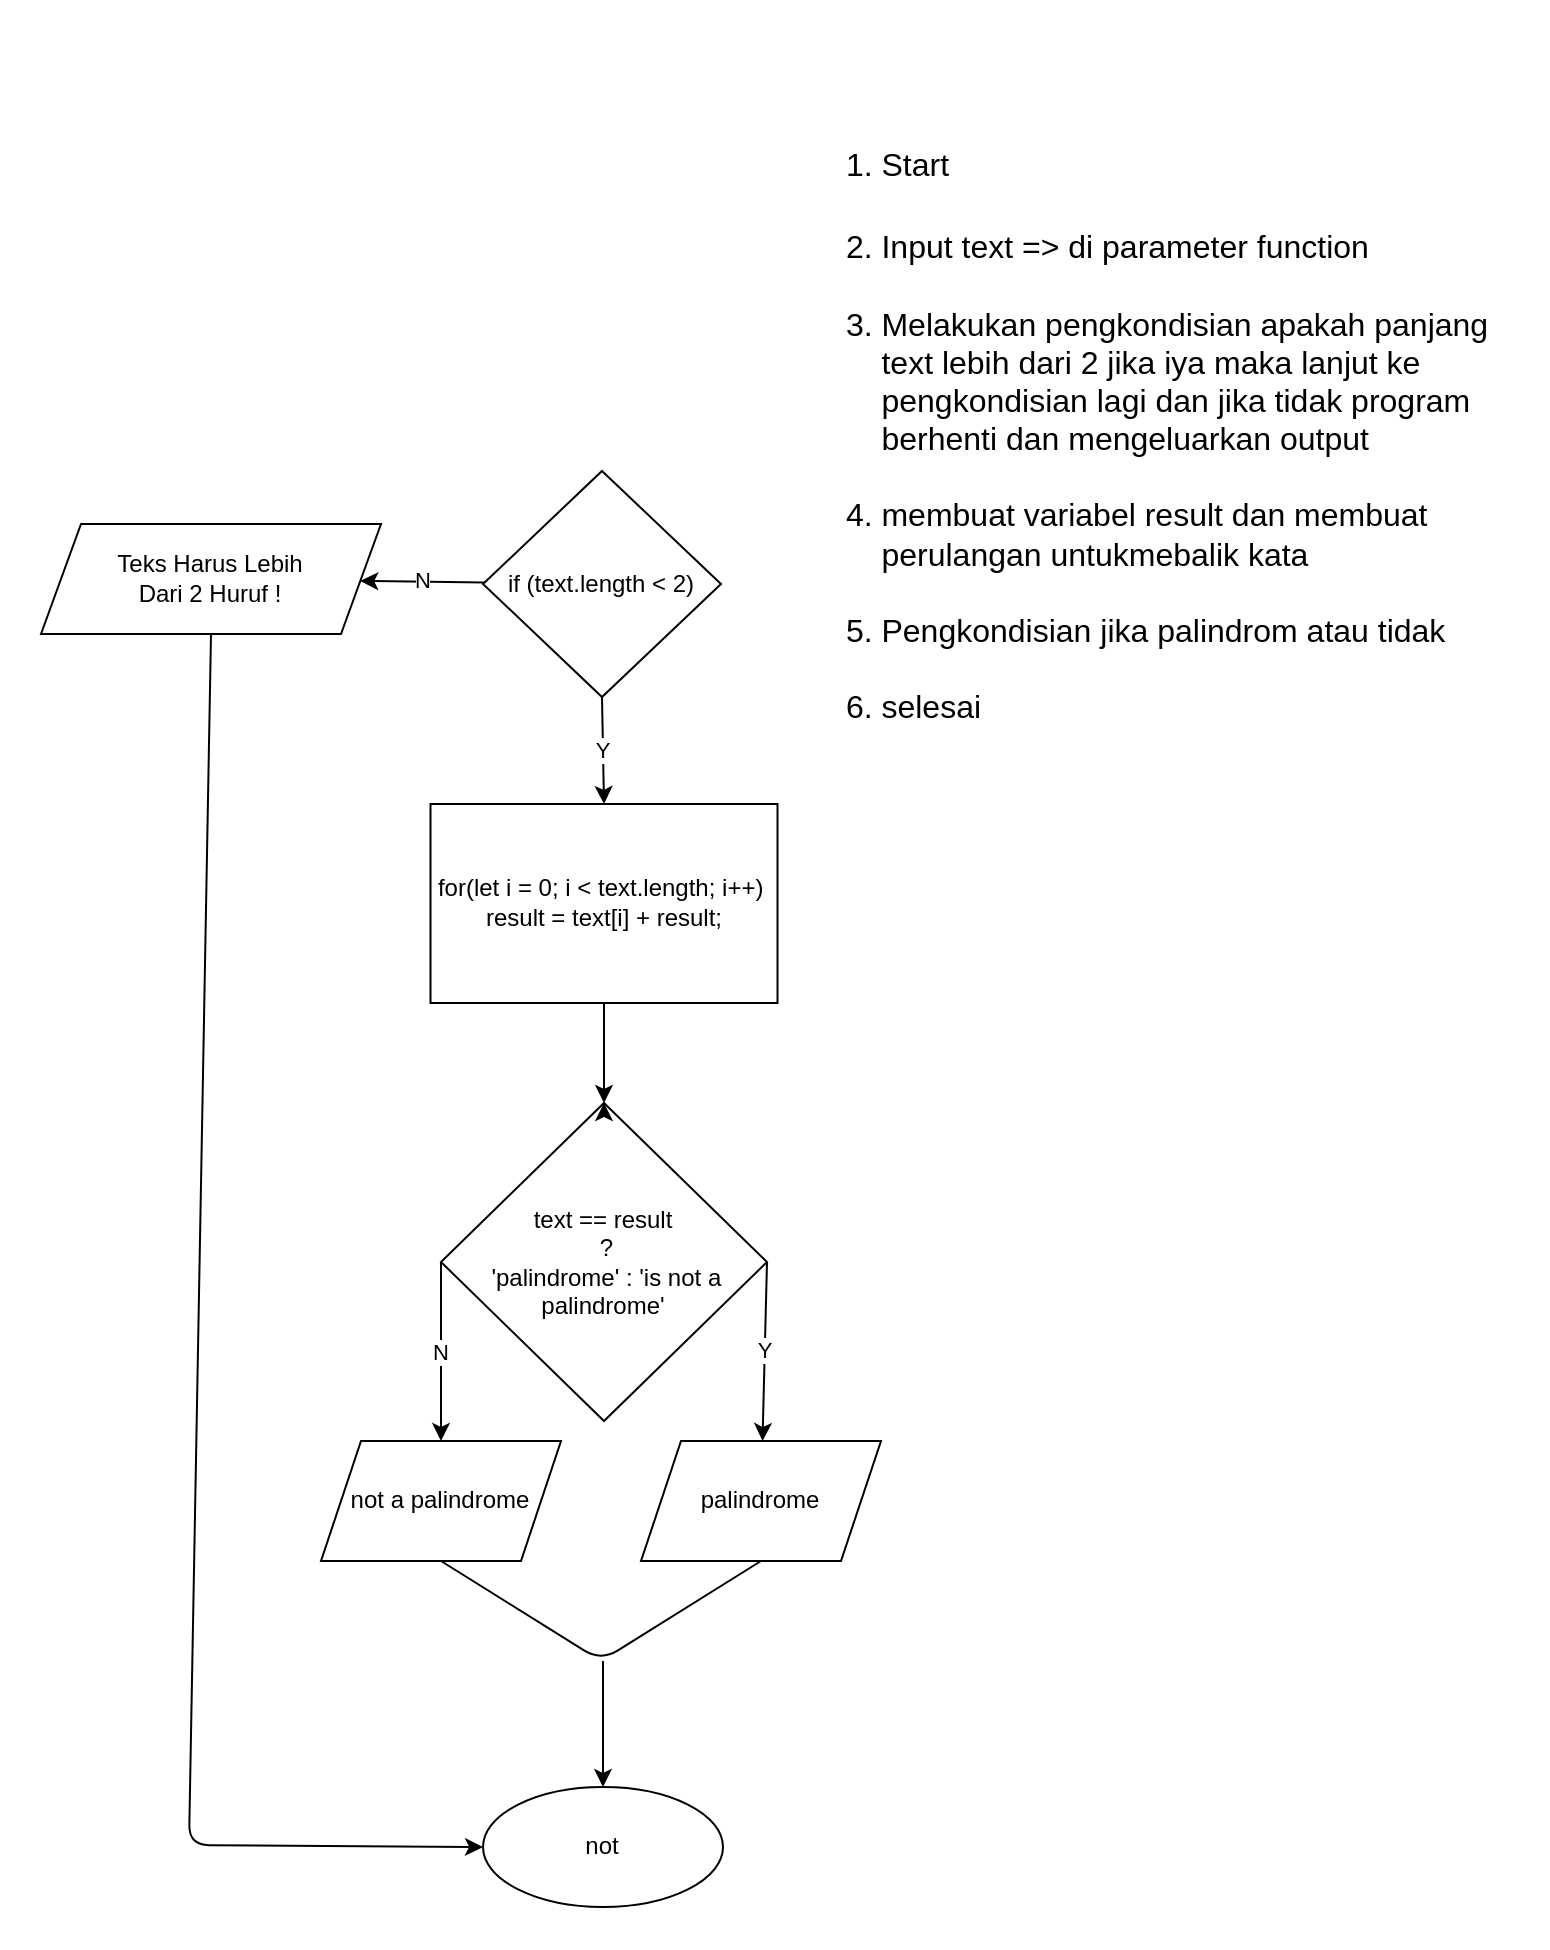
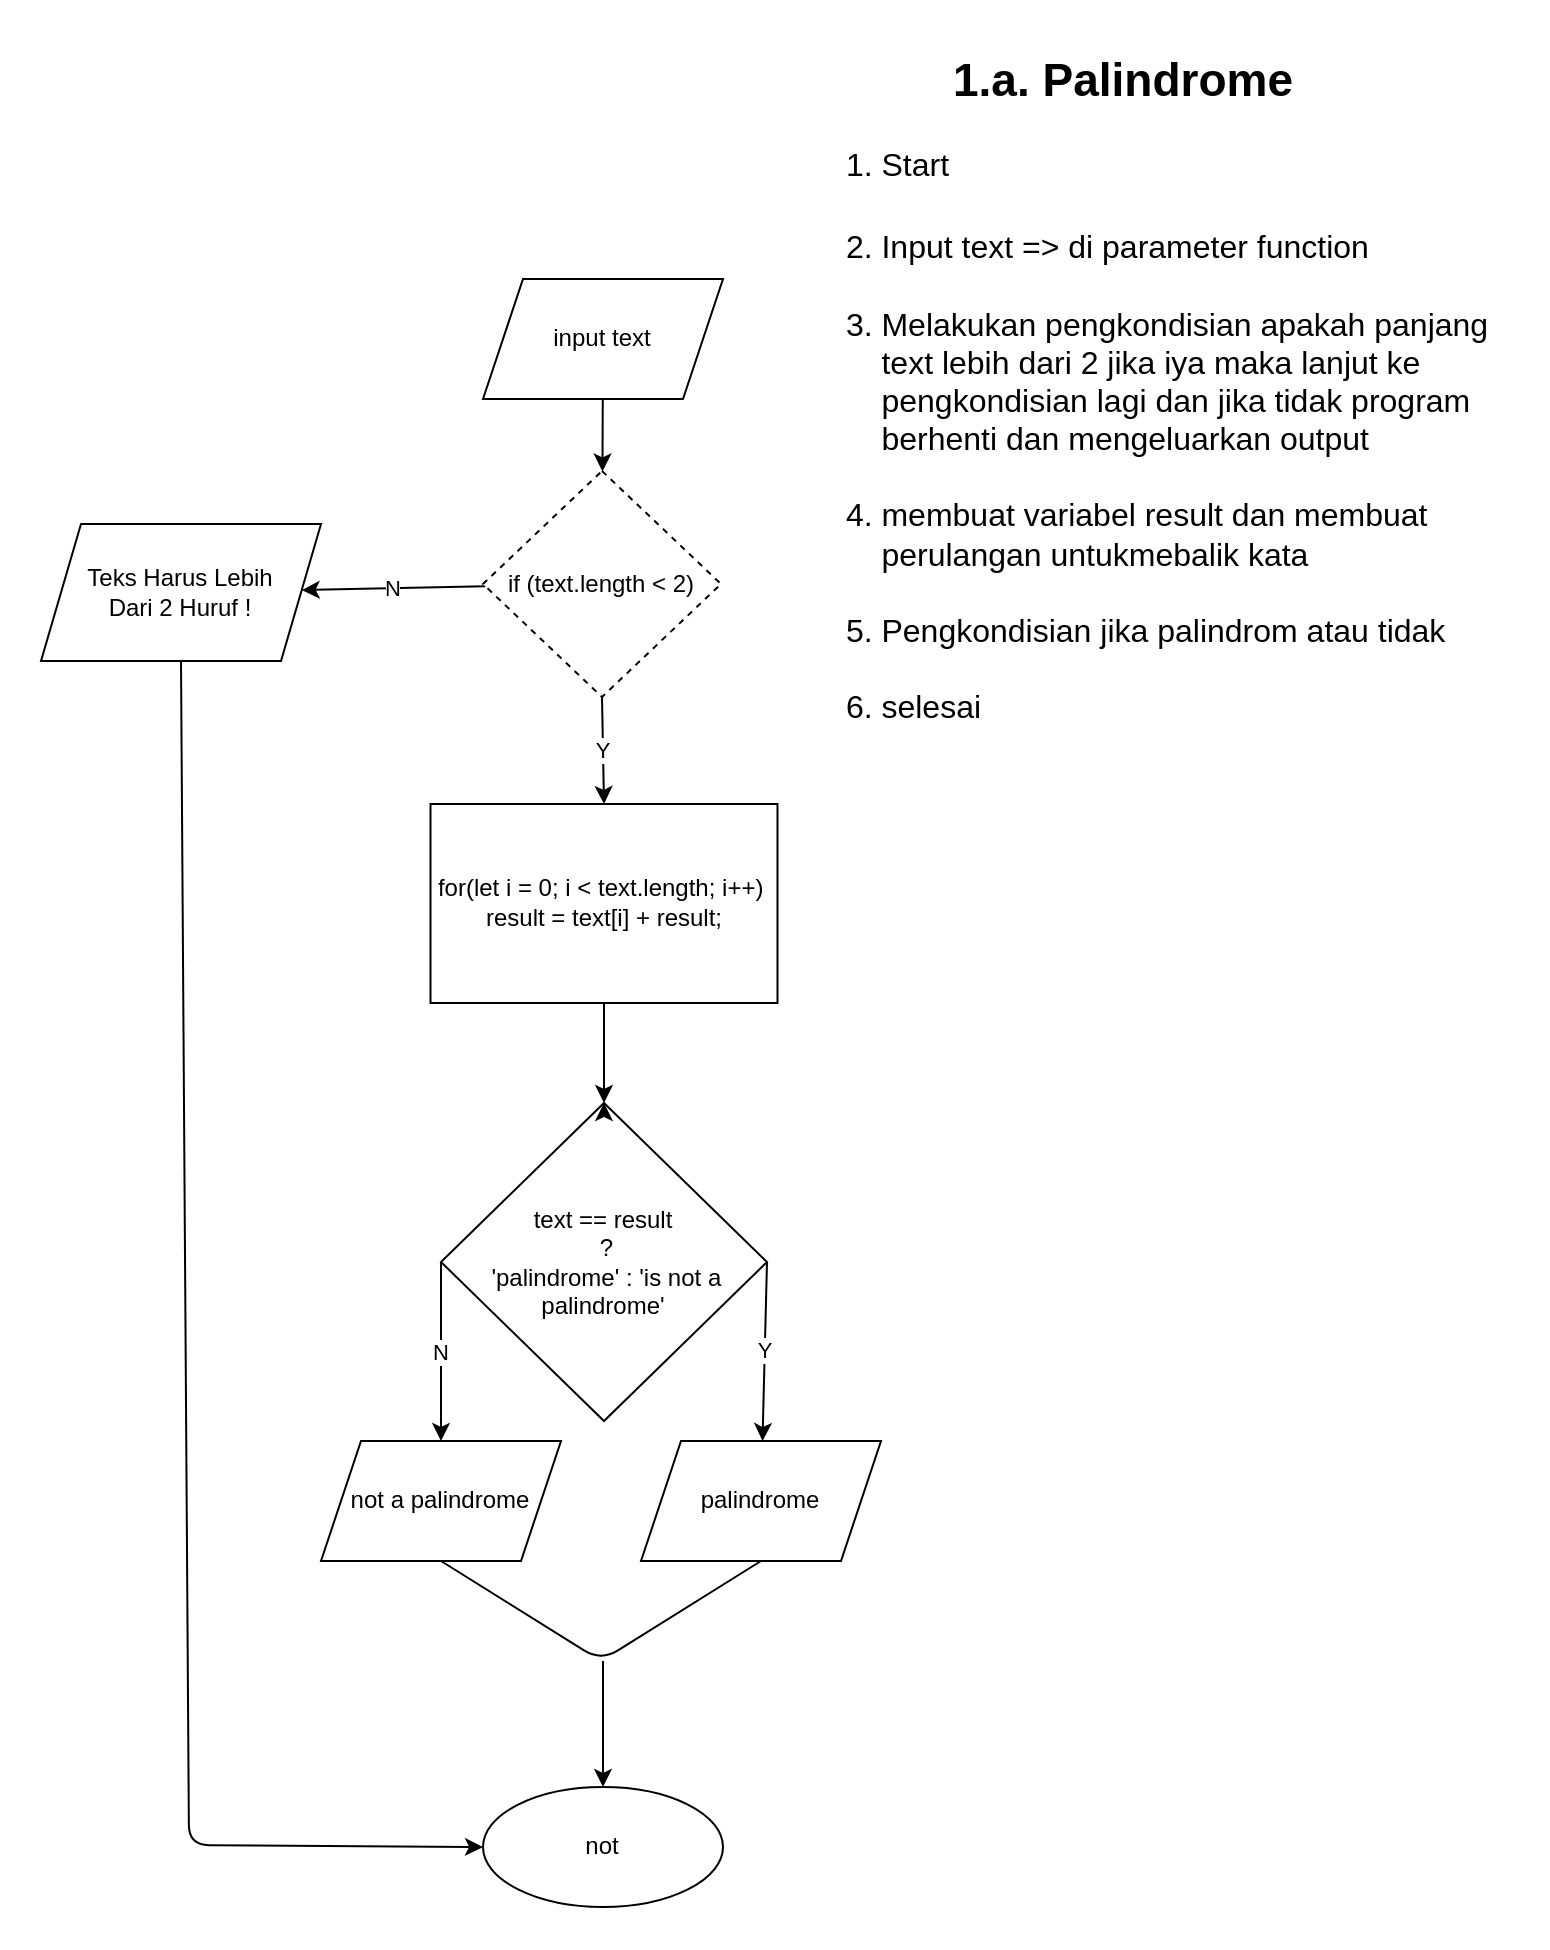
none -> (1123, 81)
none -> (603, 339)
none -> (603, 428)
(211, 579) -> (181, 593)
(602, 584) -> (602, 584)
